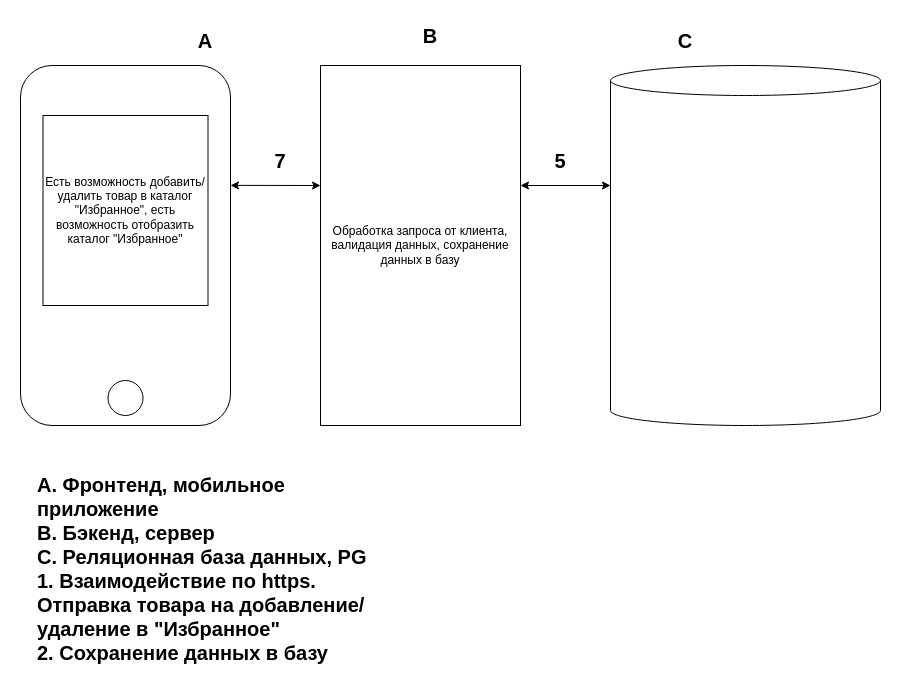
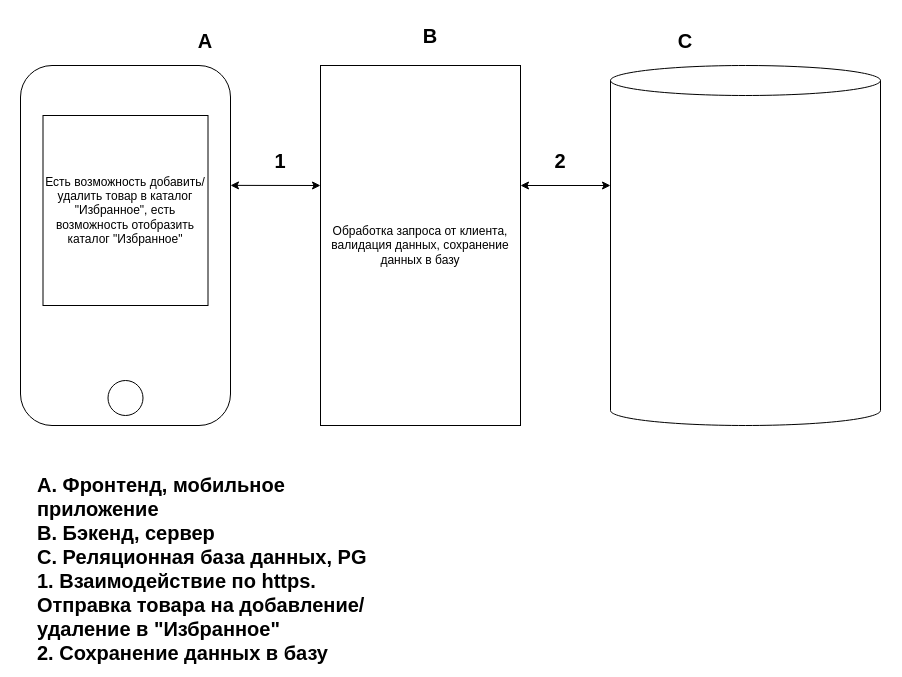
(281, 161) -> (281, 161)
(561, 161) -> (561, 161)
